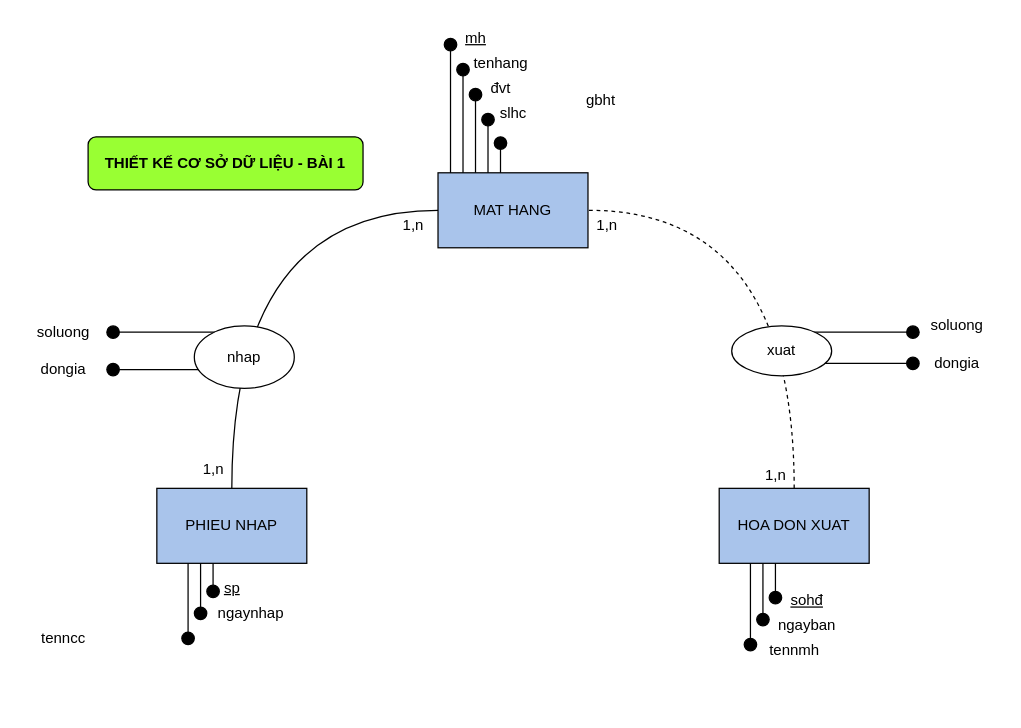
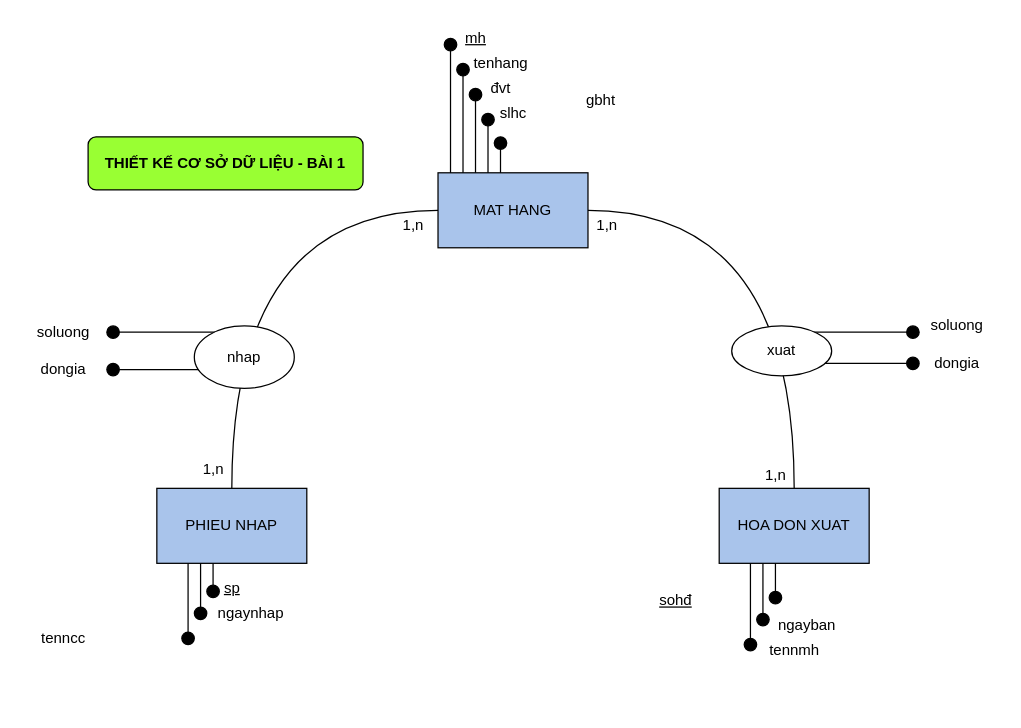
(698, 239) -> (698, 239)
(807, 601) -> (676, 601)
